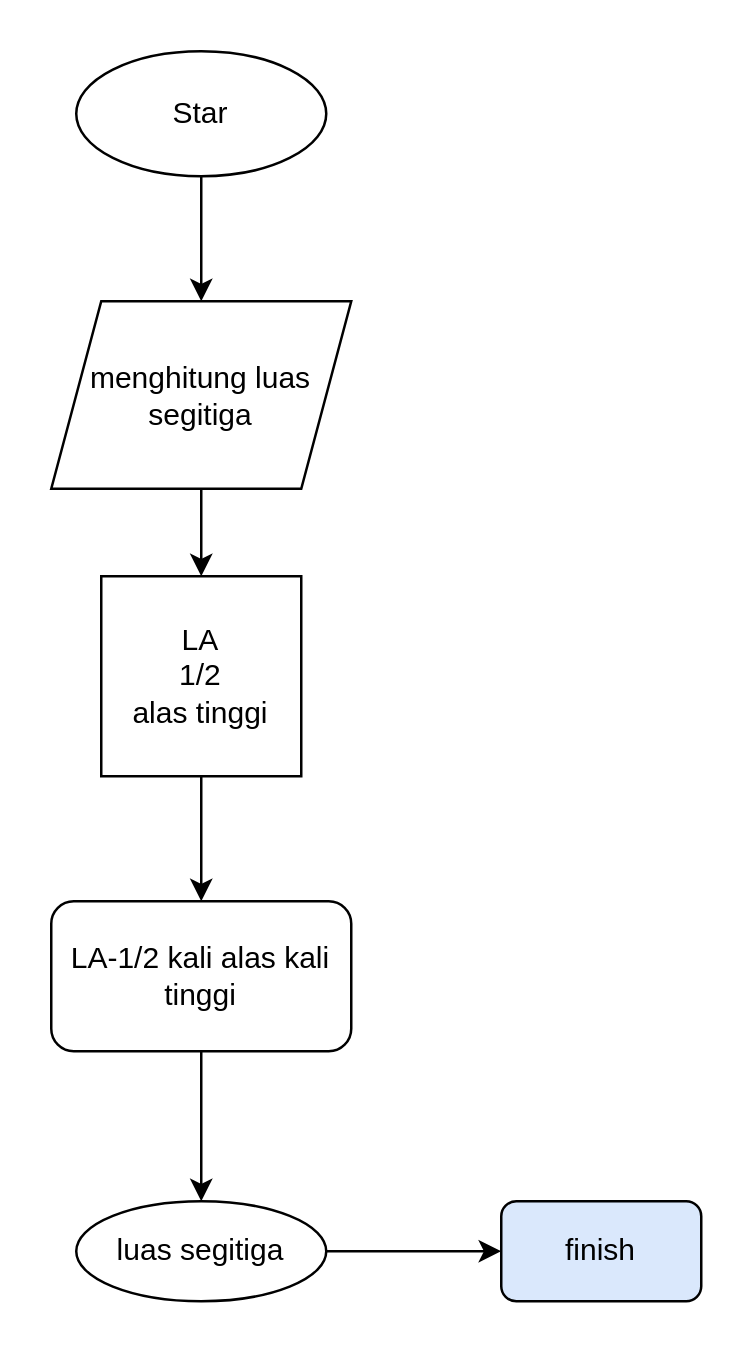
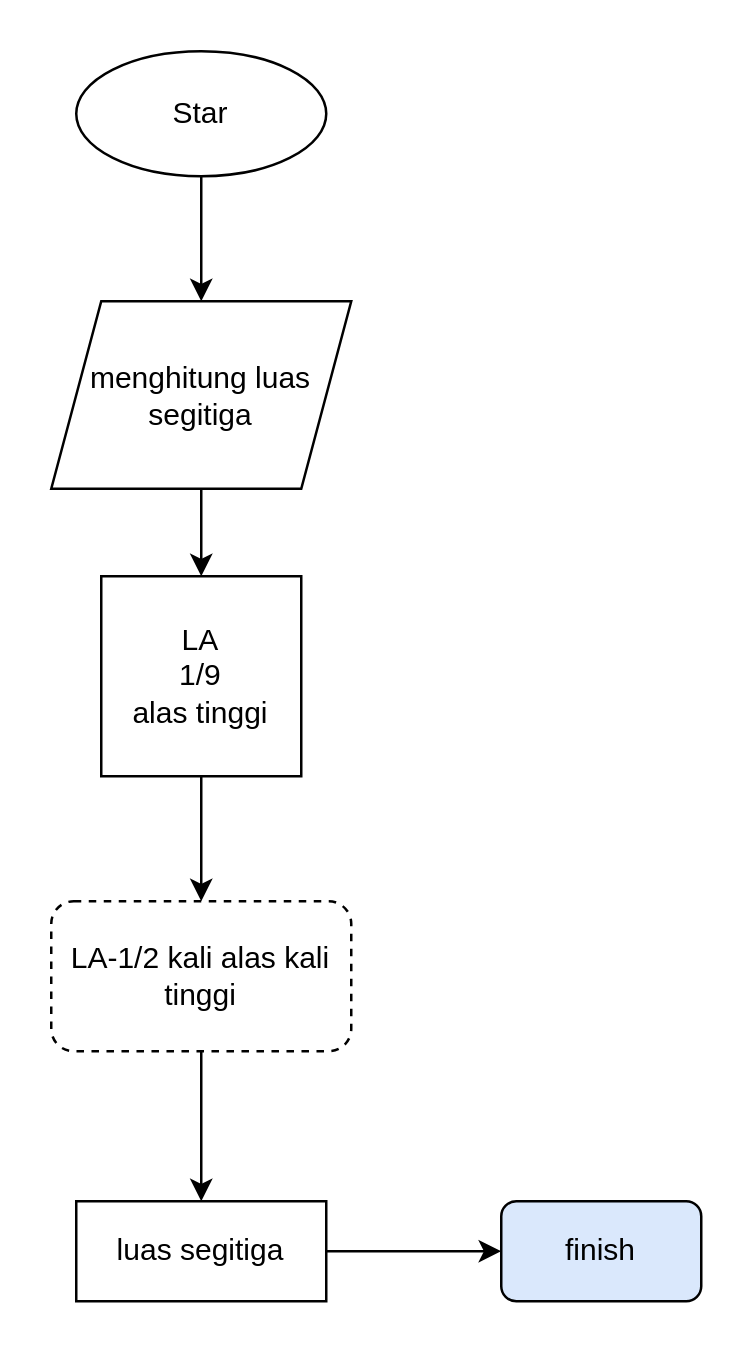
(201, 676) -> (201, 676)
(201, 976) -> (201, 976)
(201, 1251) -> (201, 1251)
